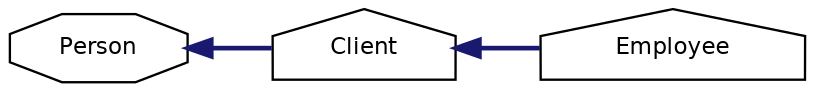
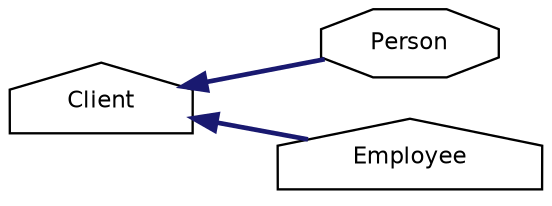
(242, 48) -> (265, 71)
